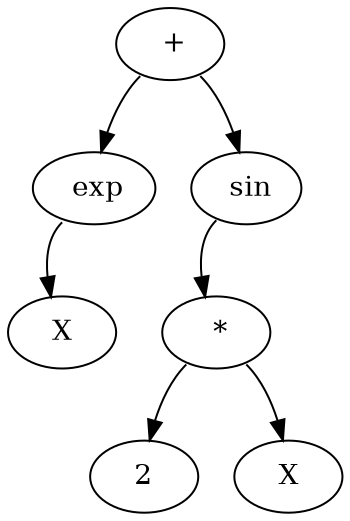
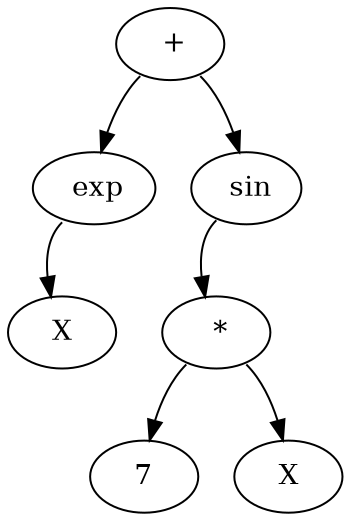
(144, 477) -> (144, 477)
